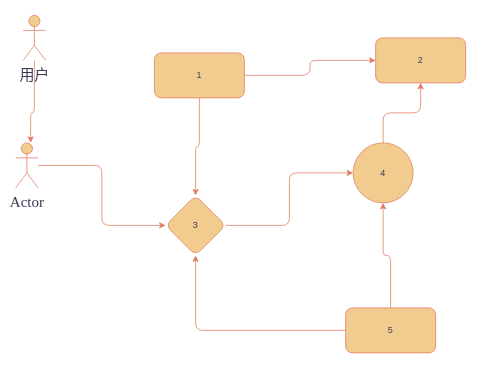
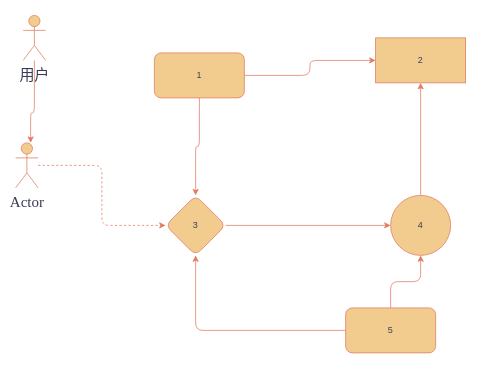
(420, 60) -> (420, 60)
(383, 173) -> (420, 225)
(102, 193) -> (102, 193)
